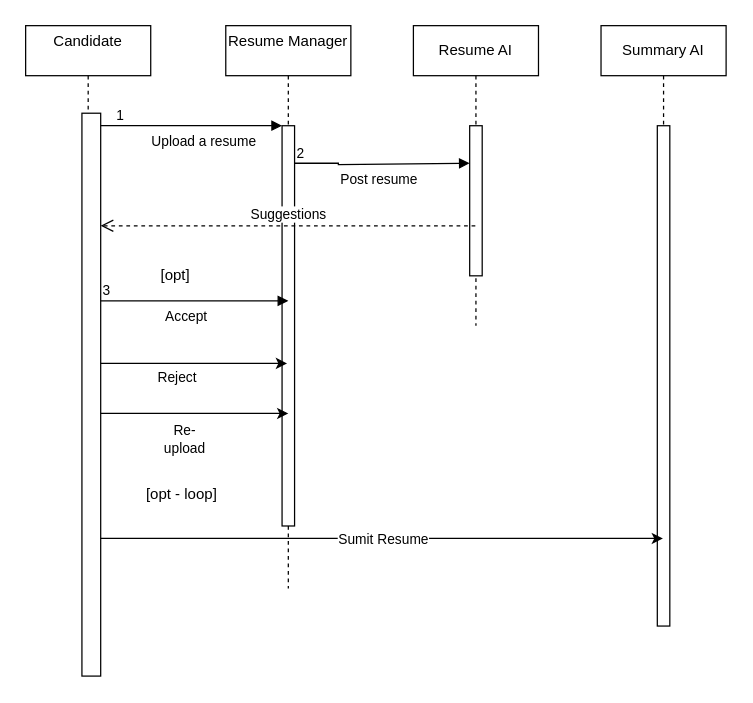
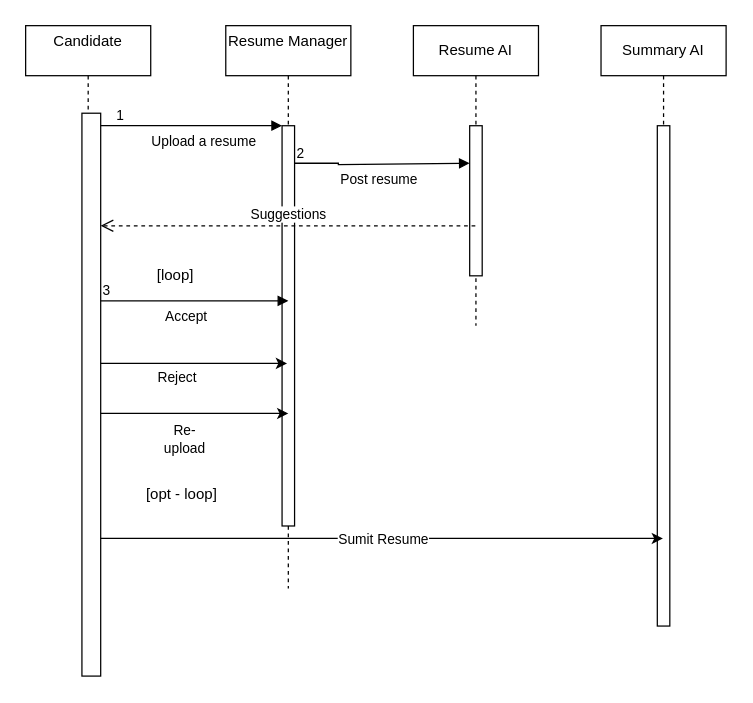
(176, 276) -> (176, 276)
